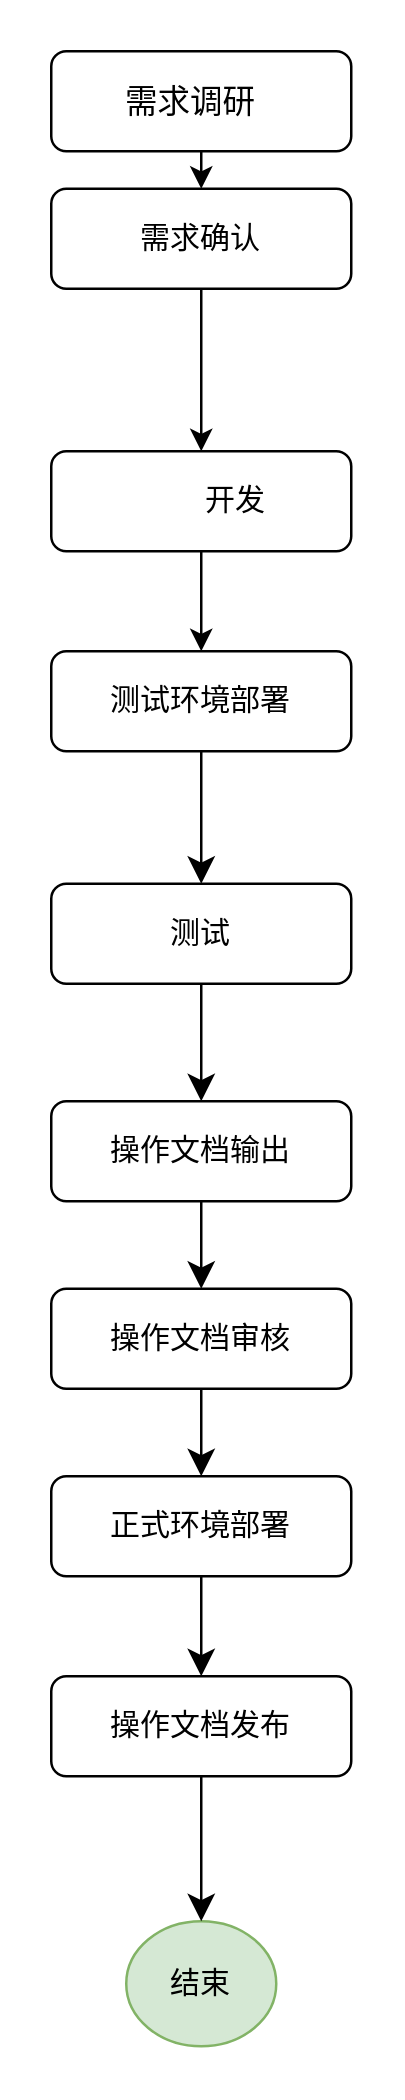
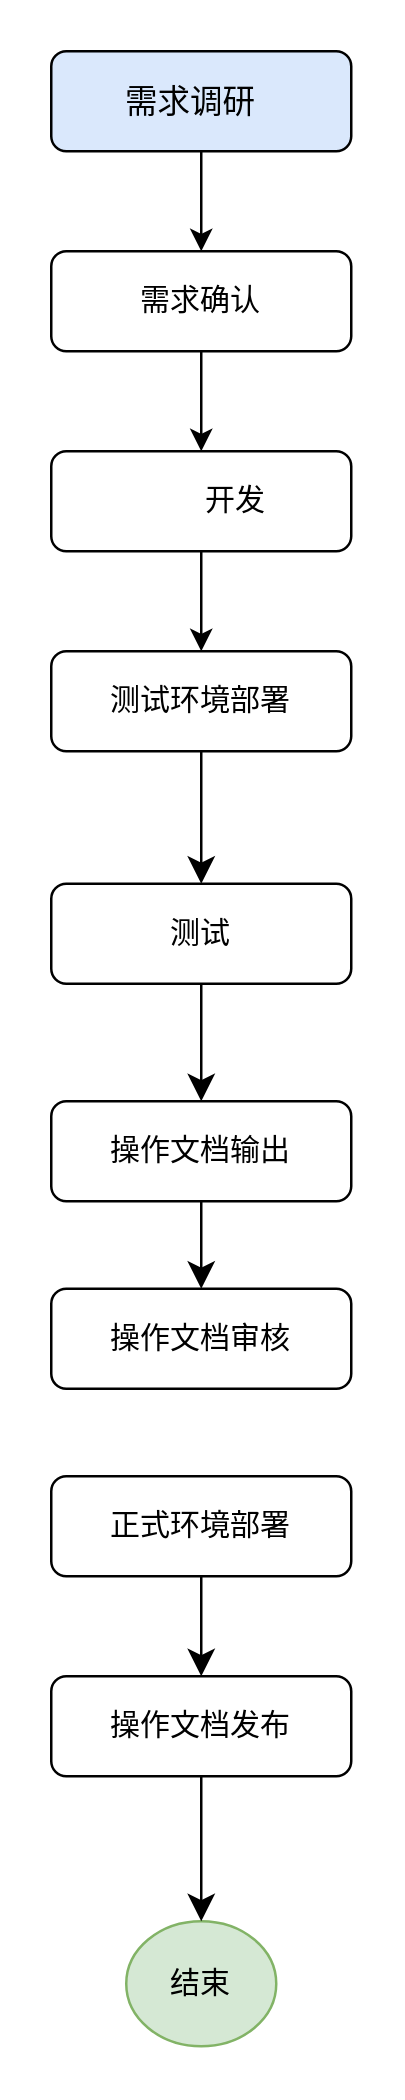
(201, 101) -> (201, 101)
(201, 239) -> (201, 301)
(201, 1423) -> none
